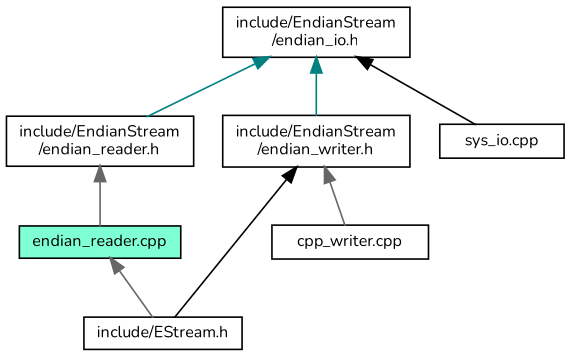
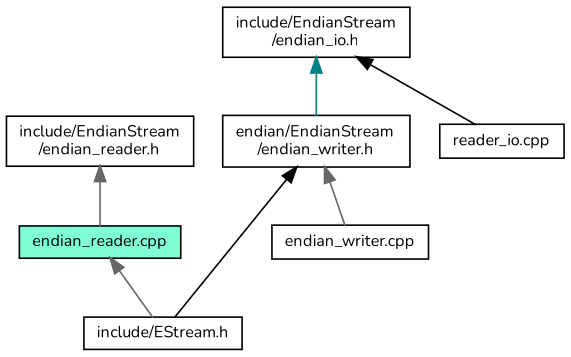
(201, 90) -> none
(316, 141) -> (316, 141)
(502, 141) -> (502, 141)
(350, 242) -> (350, 242)
